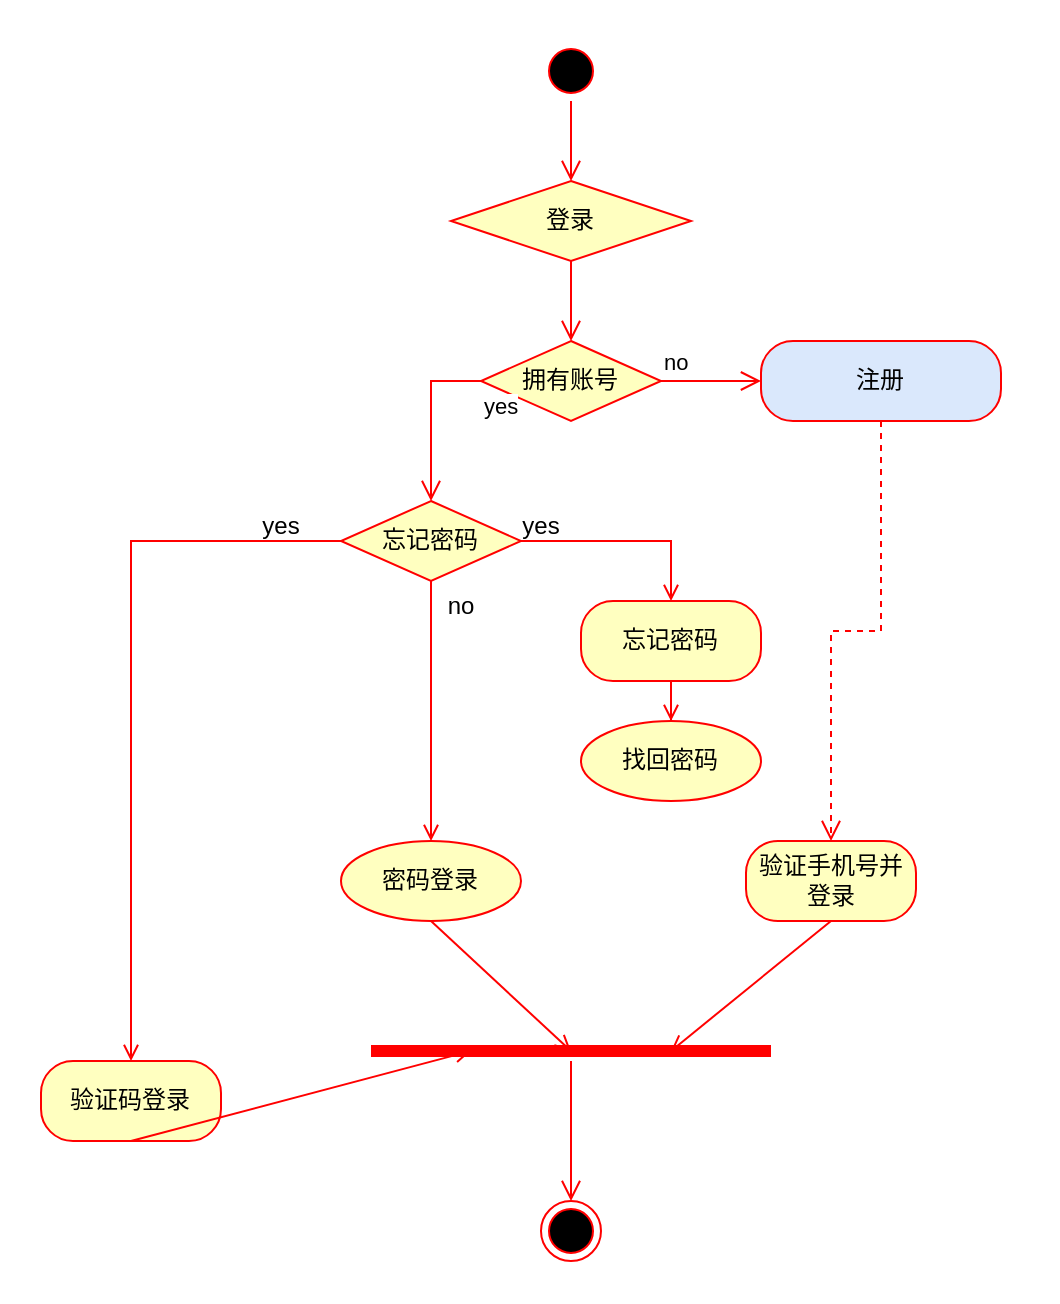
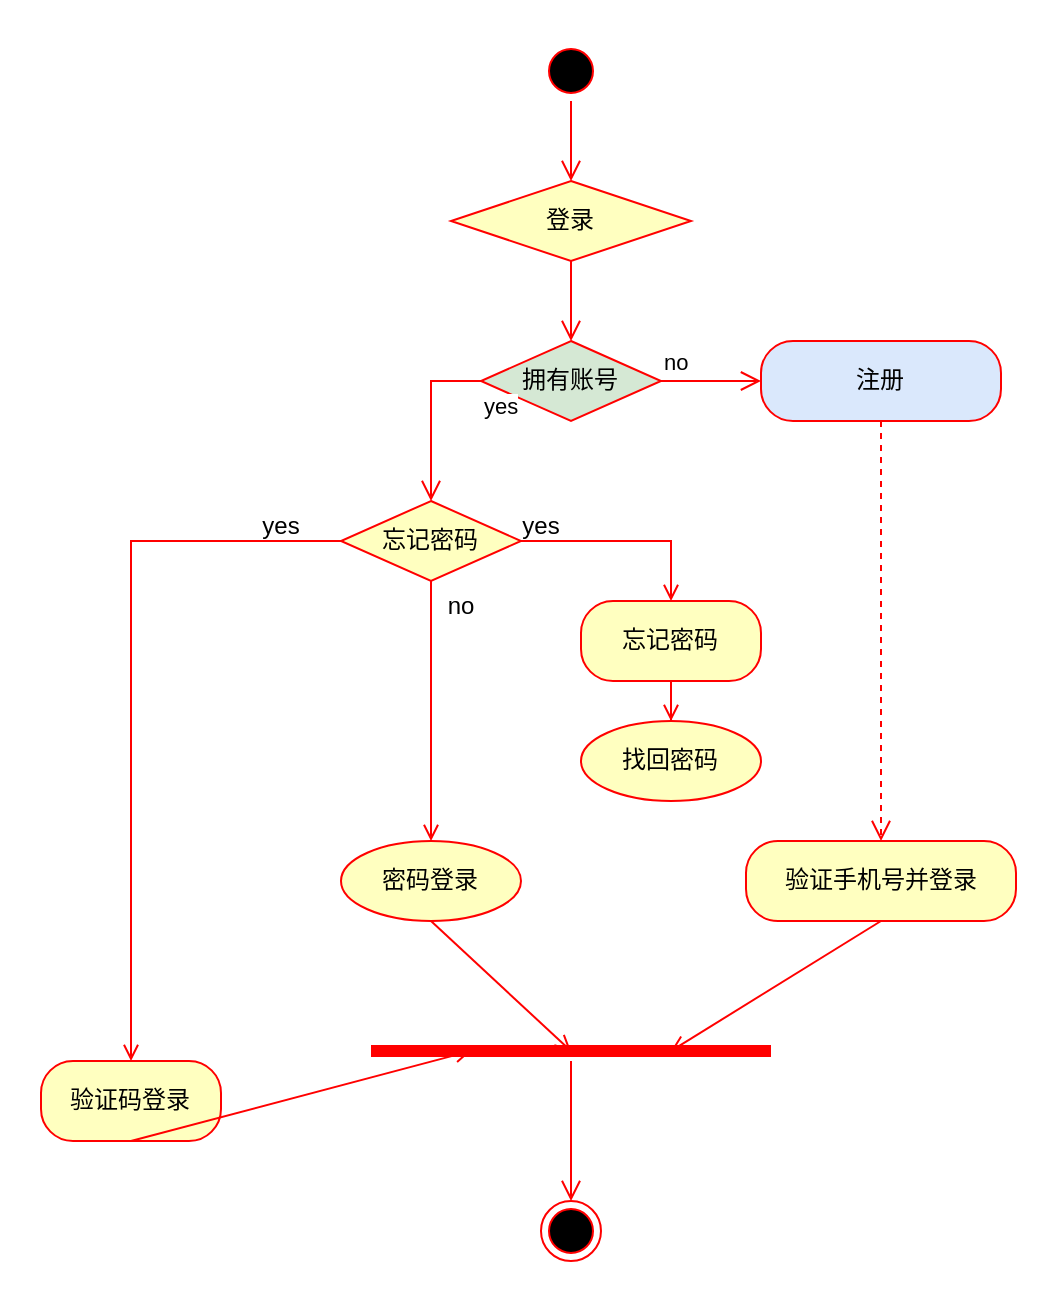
(571, 381) -> (571, 381)
(831, 881) -> (881, 881)
